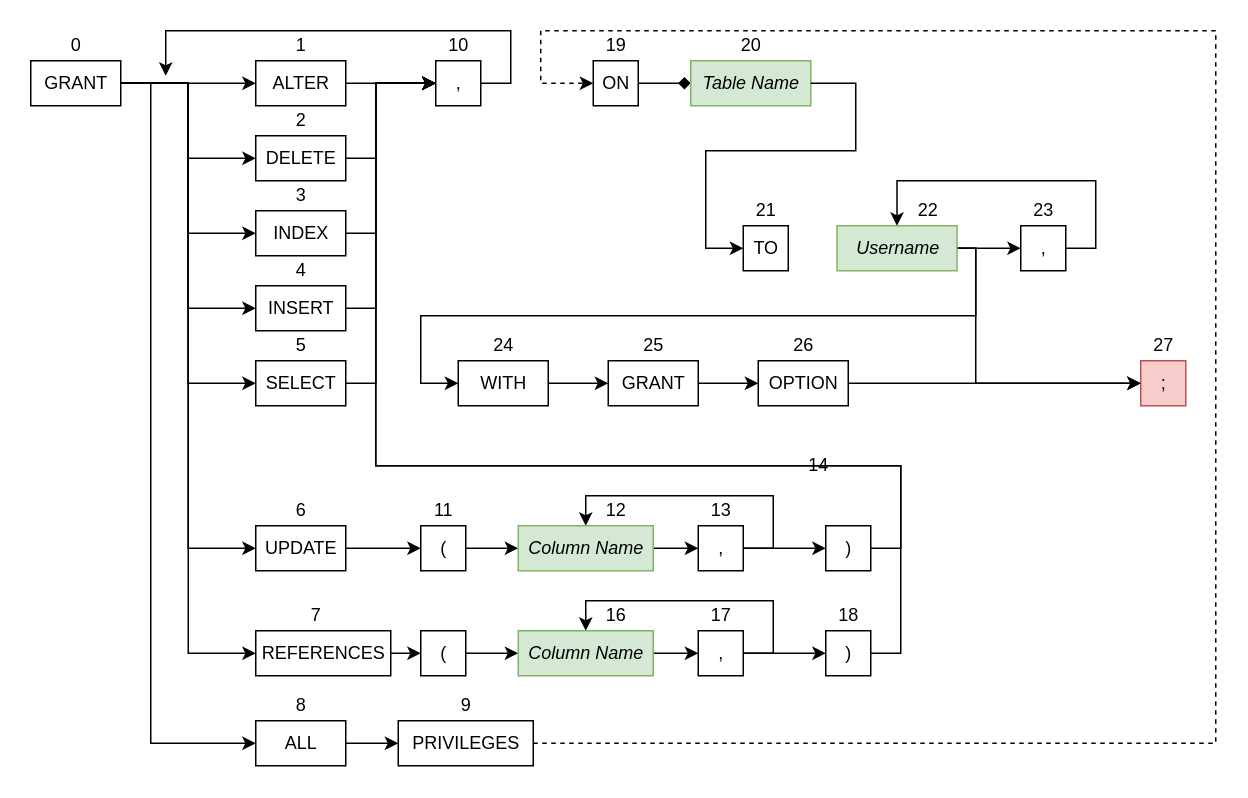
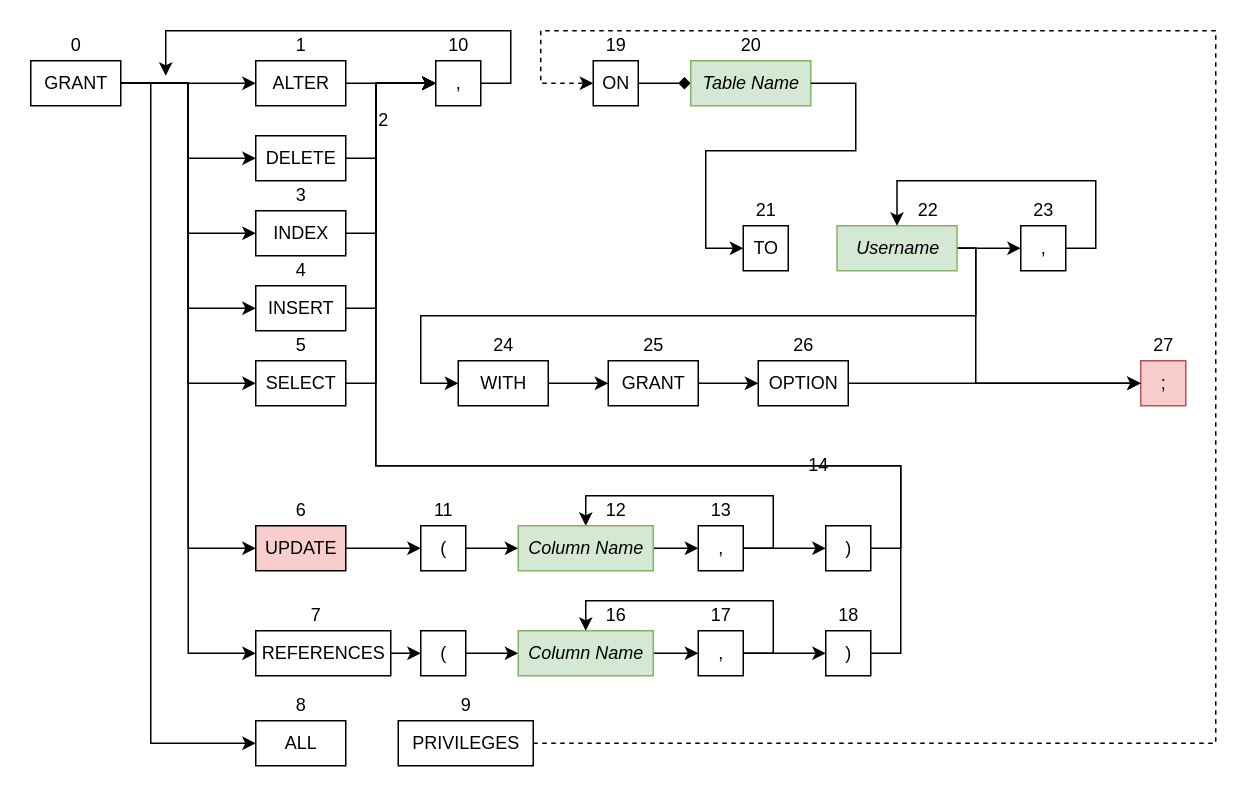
(301, 121) -> (383, 121)
(301, 548) -> (301, 548)
(367, 743) -> none
